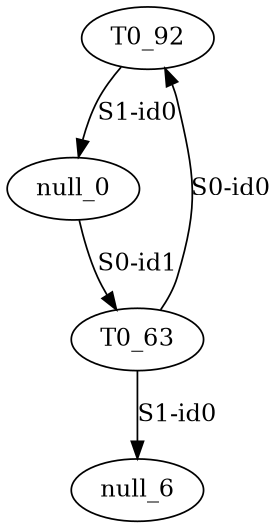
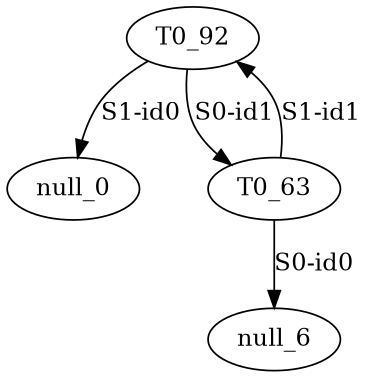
(231, 189) -> (321, 113)
(90, 259) -> (191, 116)
(177, 415) -> (314, 264)
